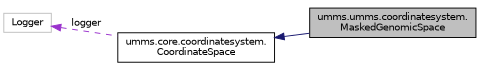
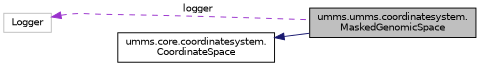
(89, 32) -> (185, 16)
